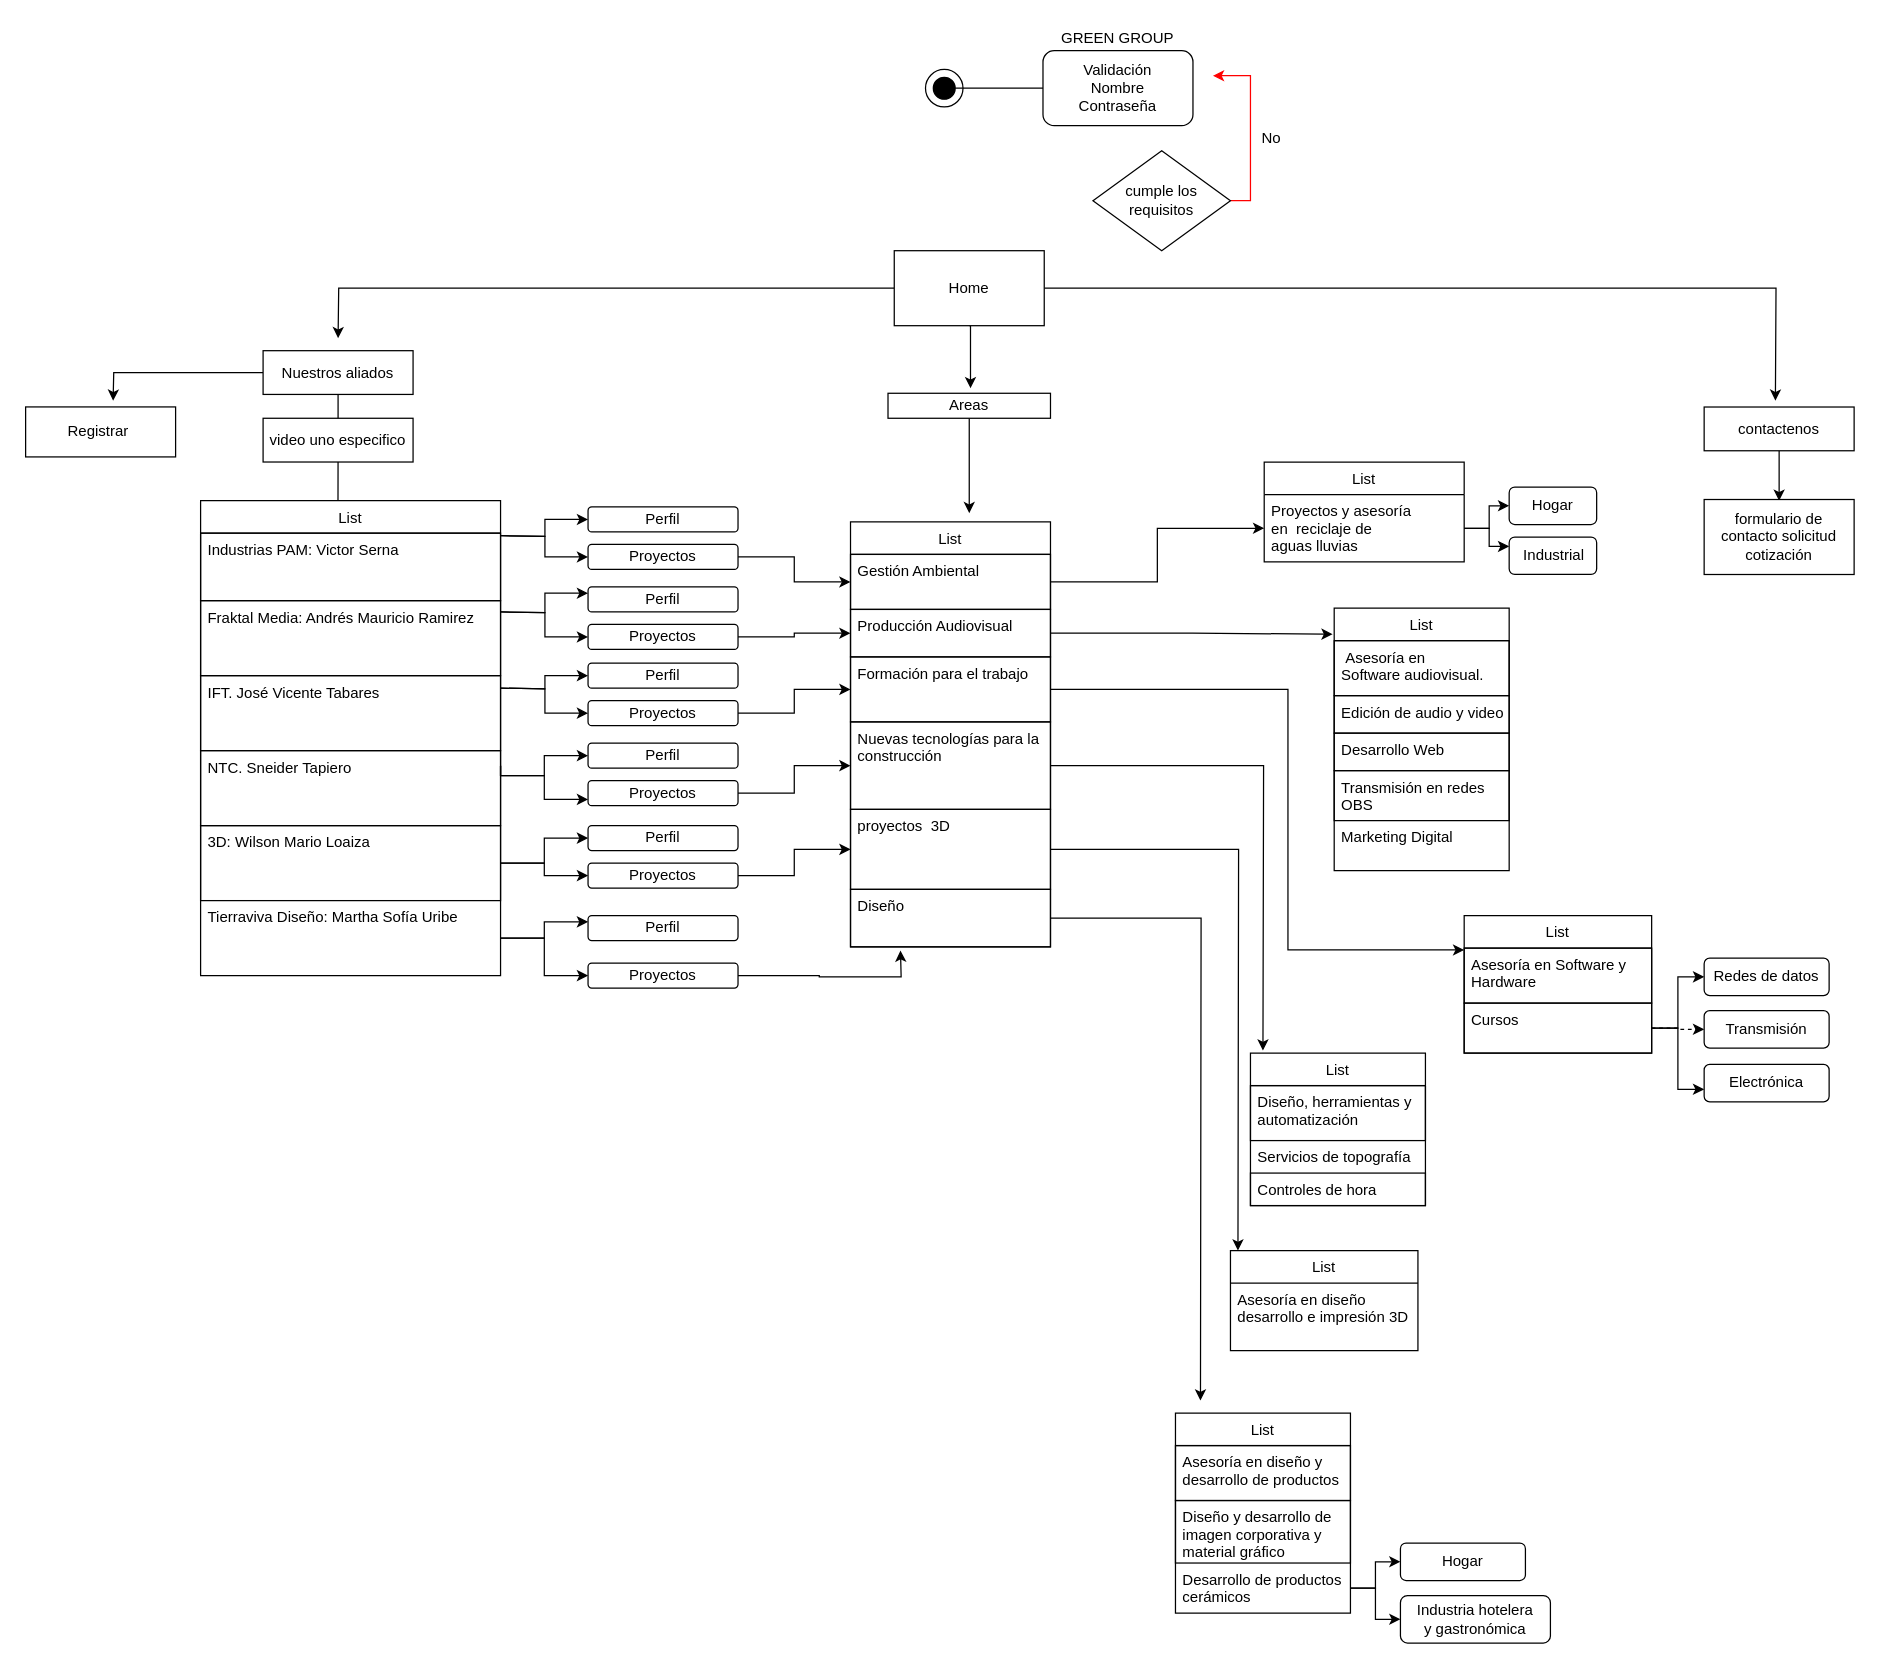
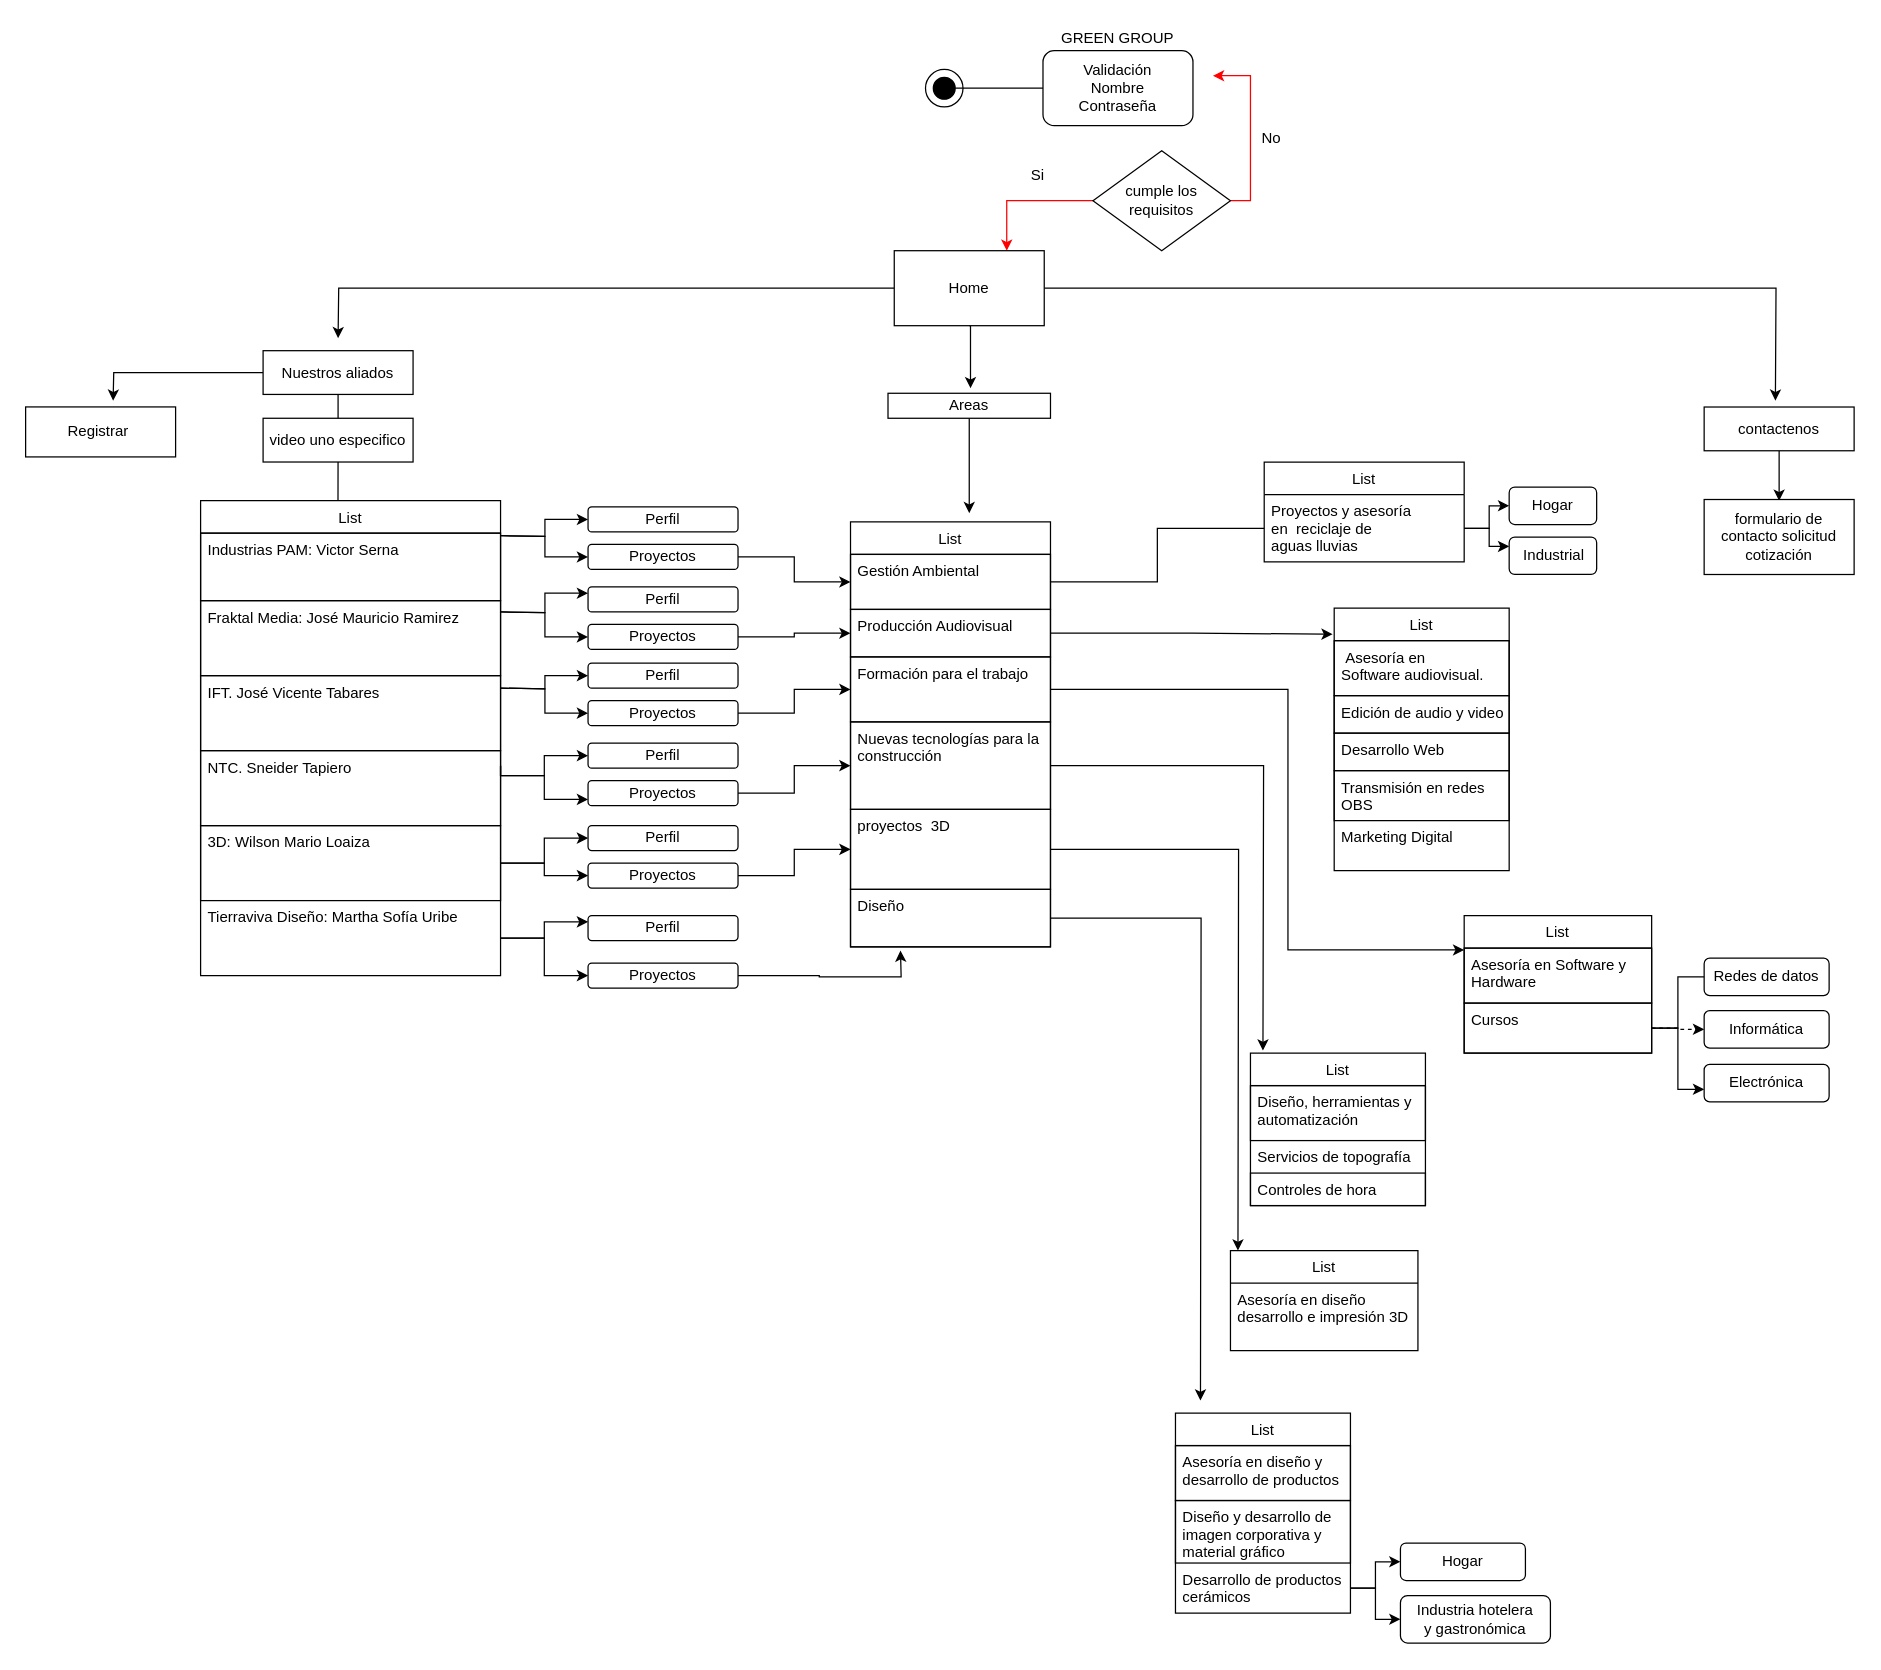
none -> (1038, 176)
none -> (1029, 201)
(1254, 528) -> (1257, 528)
(348, 618) -> (339, 618)
(1694, 977) -> (1697, 977)
(1767, 1029) -> (1767, 1029)
